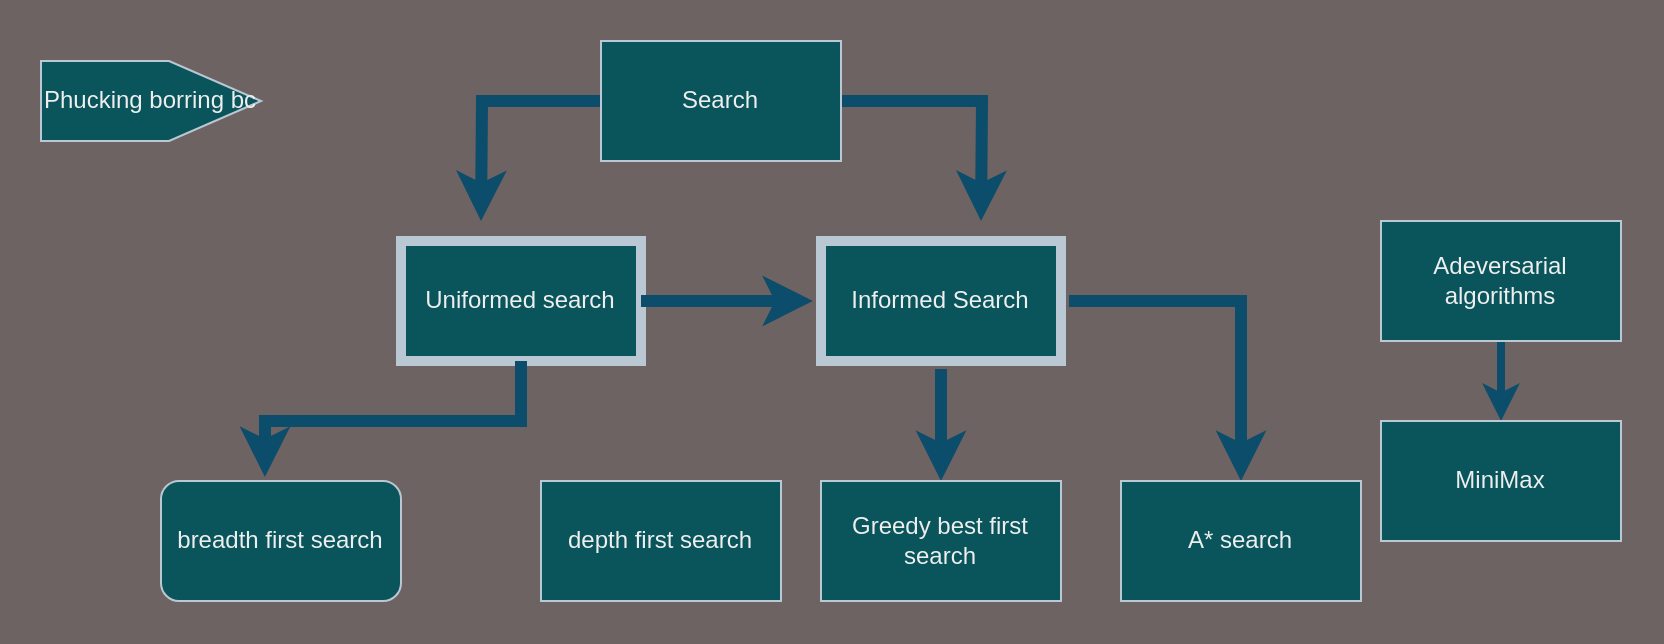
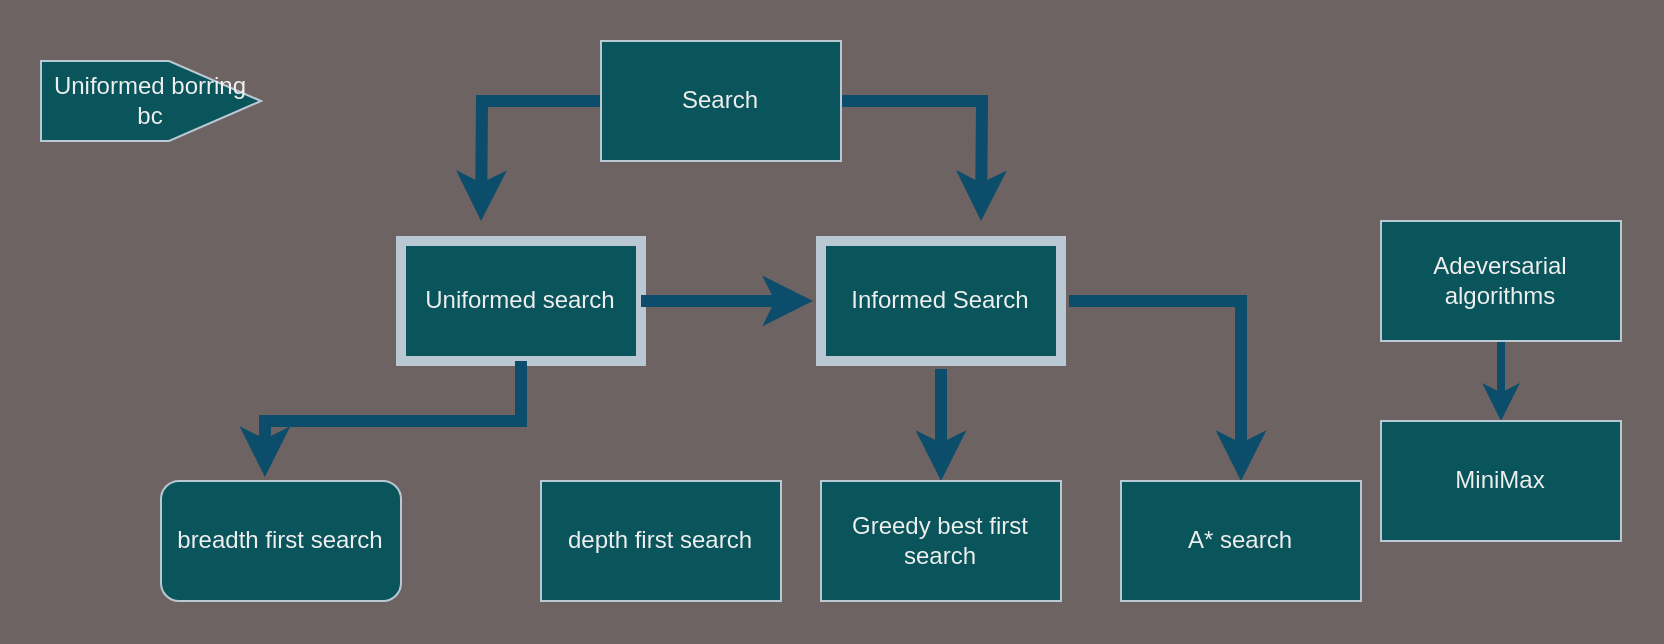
(151, 101) -> (151, 101)
